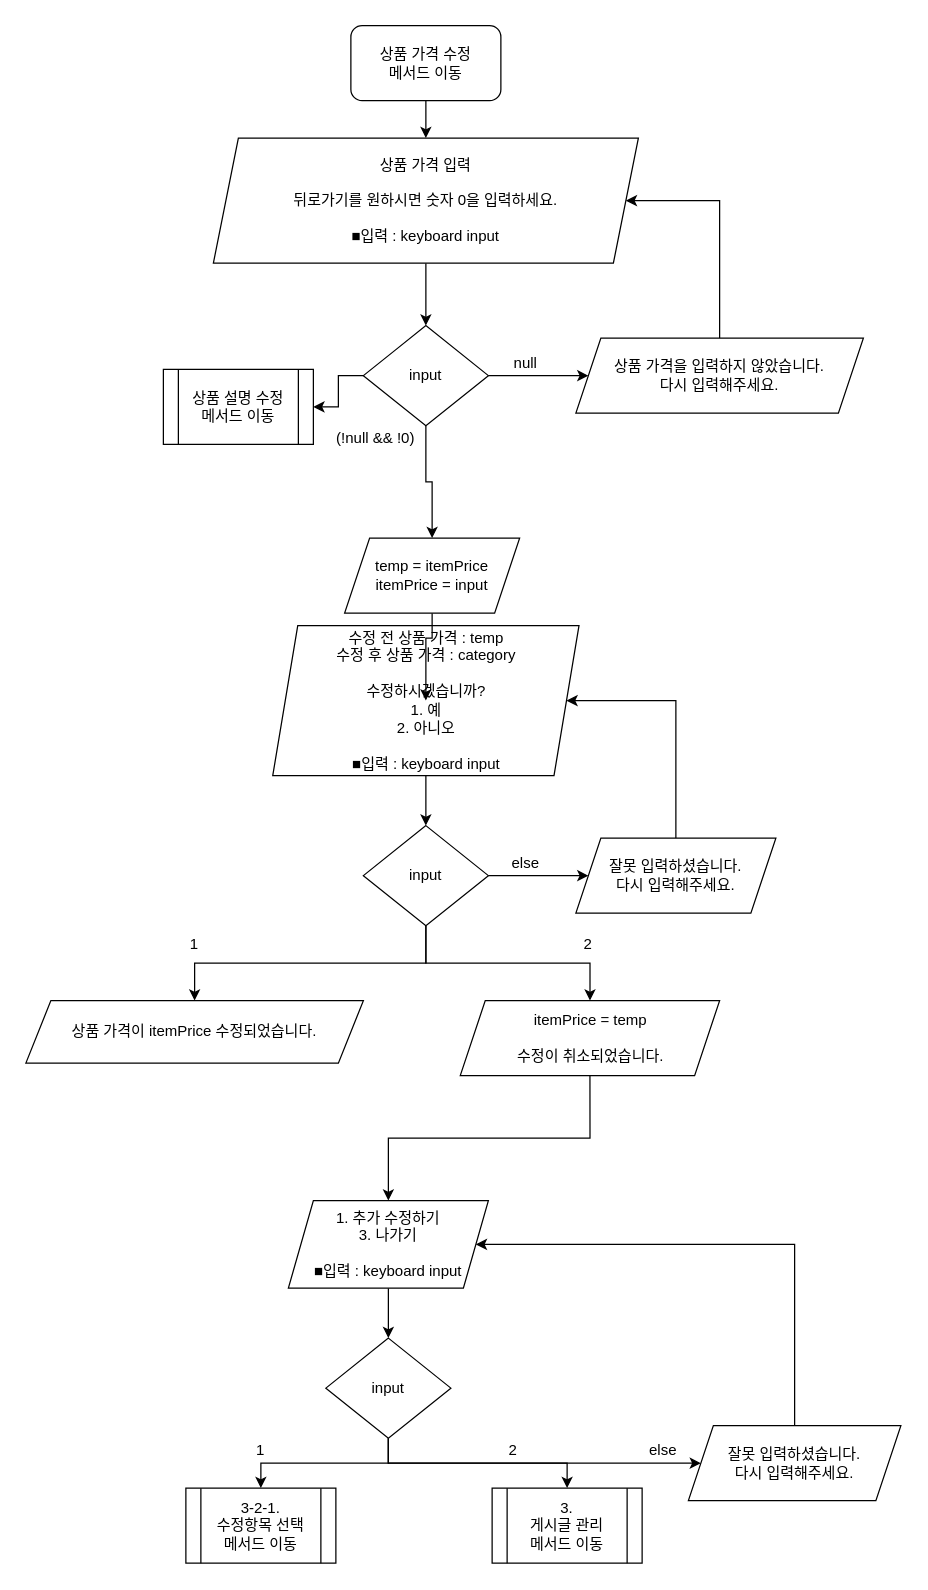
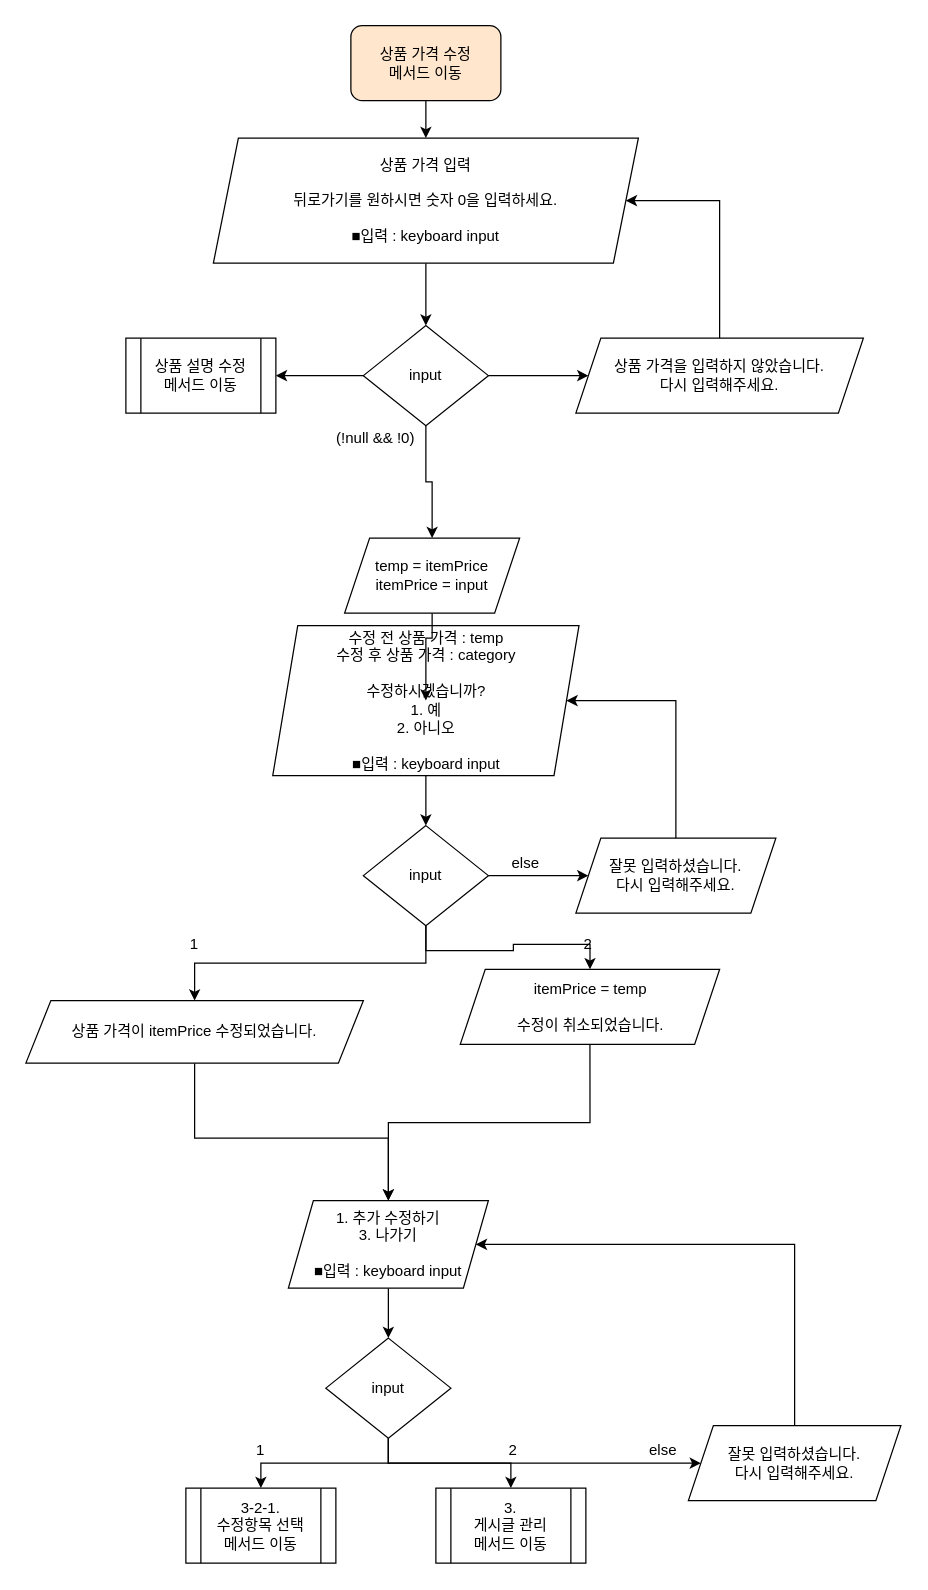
(426, 63) -> (426, 63)
(526, 363) -> none
(238, 407) -> (201, 376)
(590, 1038) -> (590, 1007)
none -> (253, 1138)
(567, 1526) -> (511, 1526)
